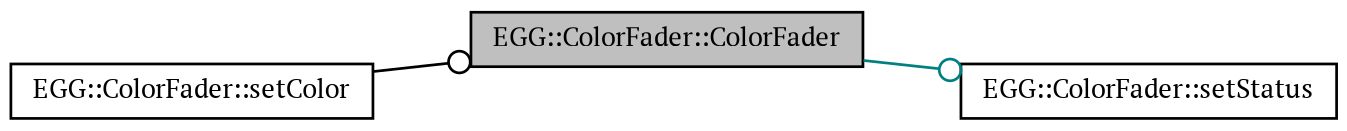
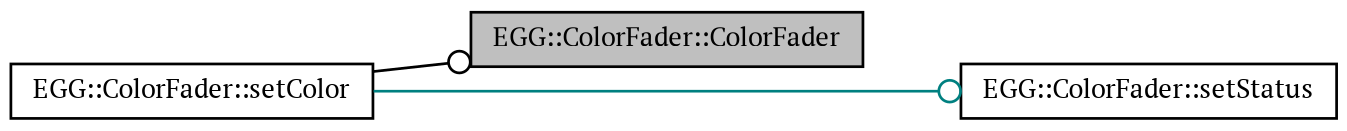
(901, 65) -> (656, 91)
